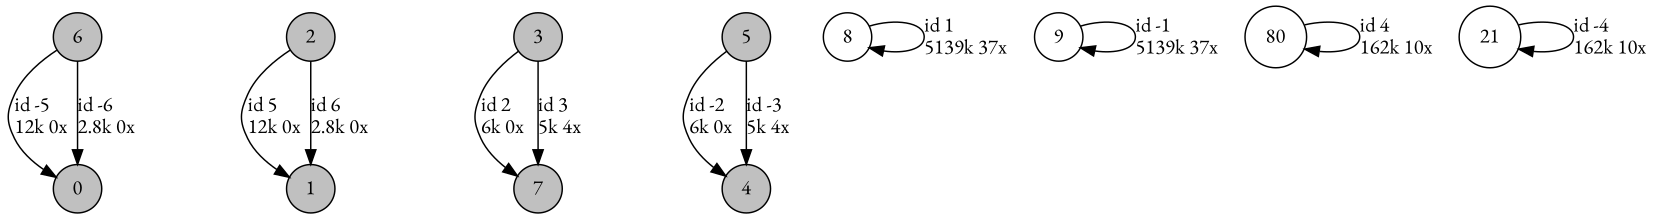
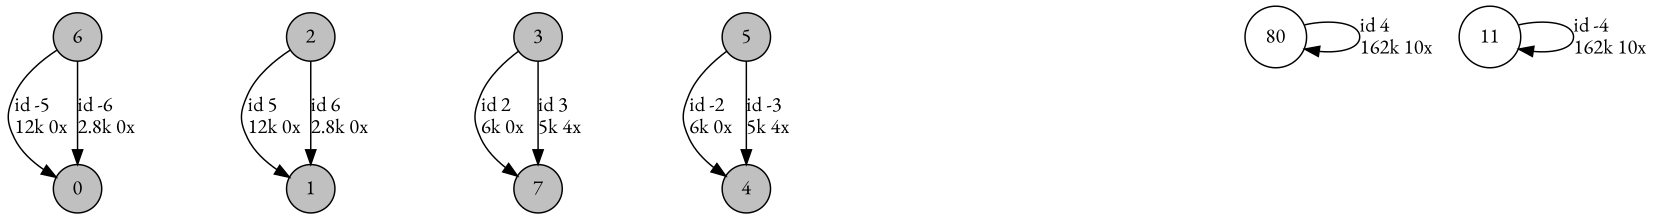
(848, 37) -> none
(1059, 37) -> none
(1490, 37) -> (1490, 37)
